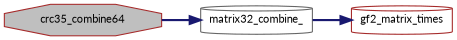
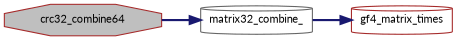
(83, 20) -> (83, 20)
(402, 20) -> (402, 20)
